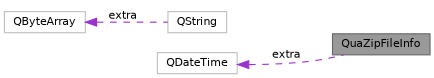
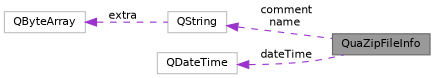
none -> (285, 33)
(285, 55) -> (285, 55)
